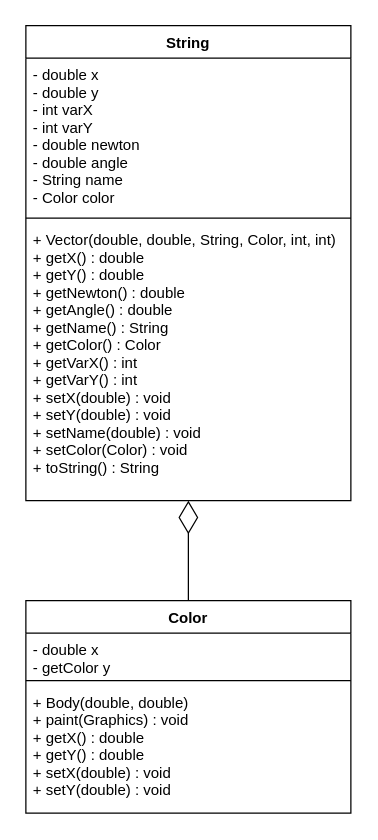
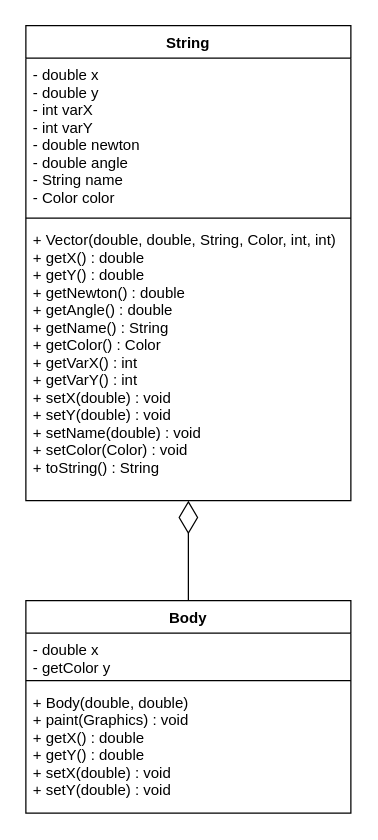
(188, 618) -> (188, 618)
